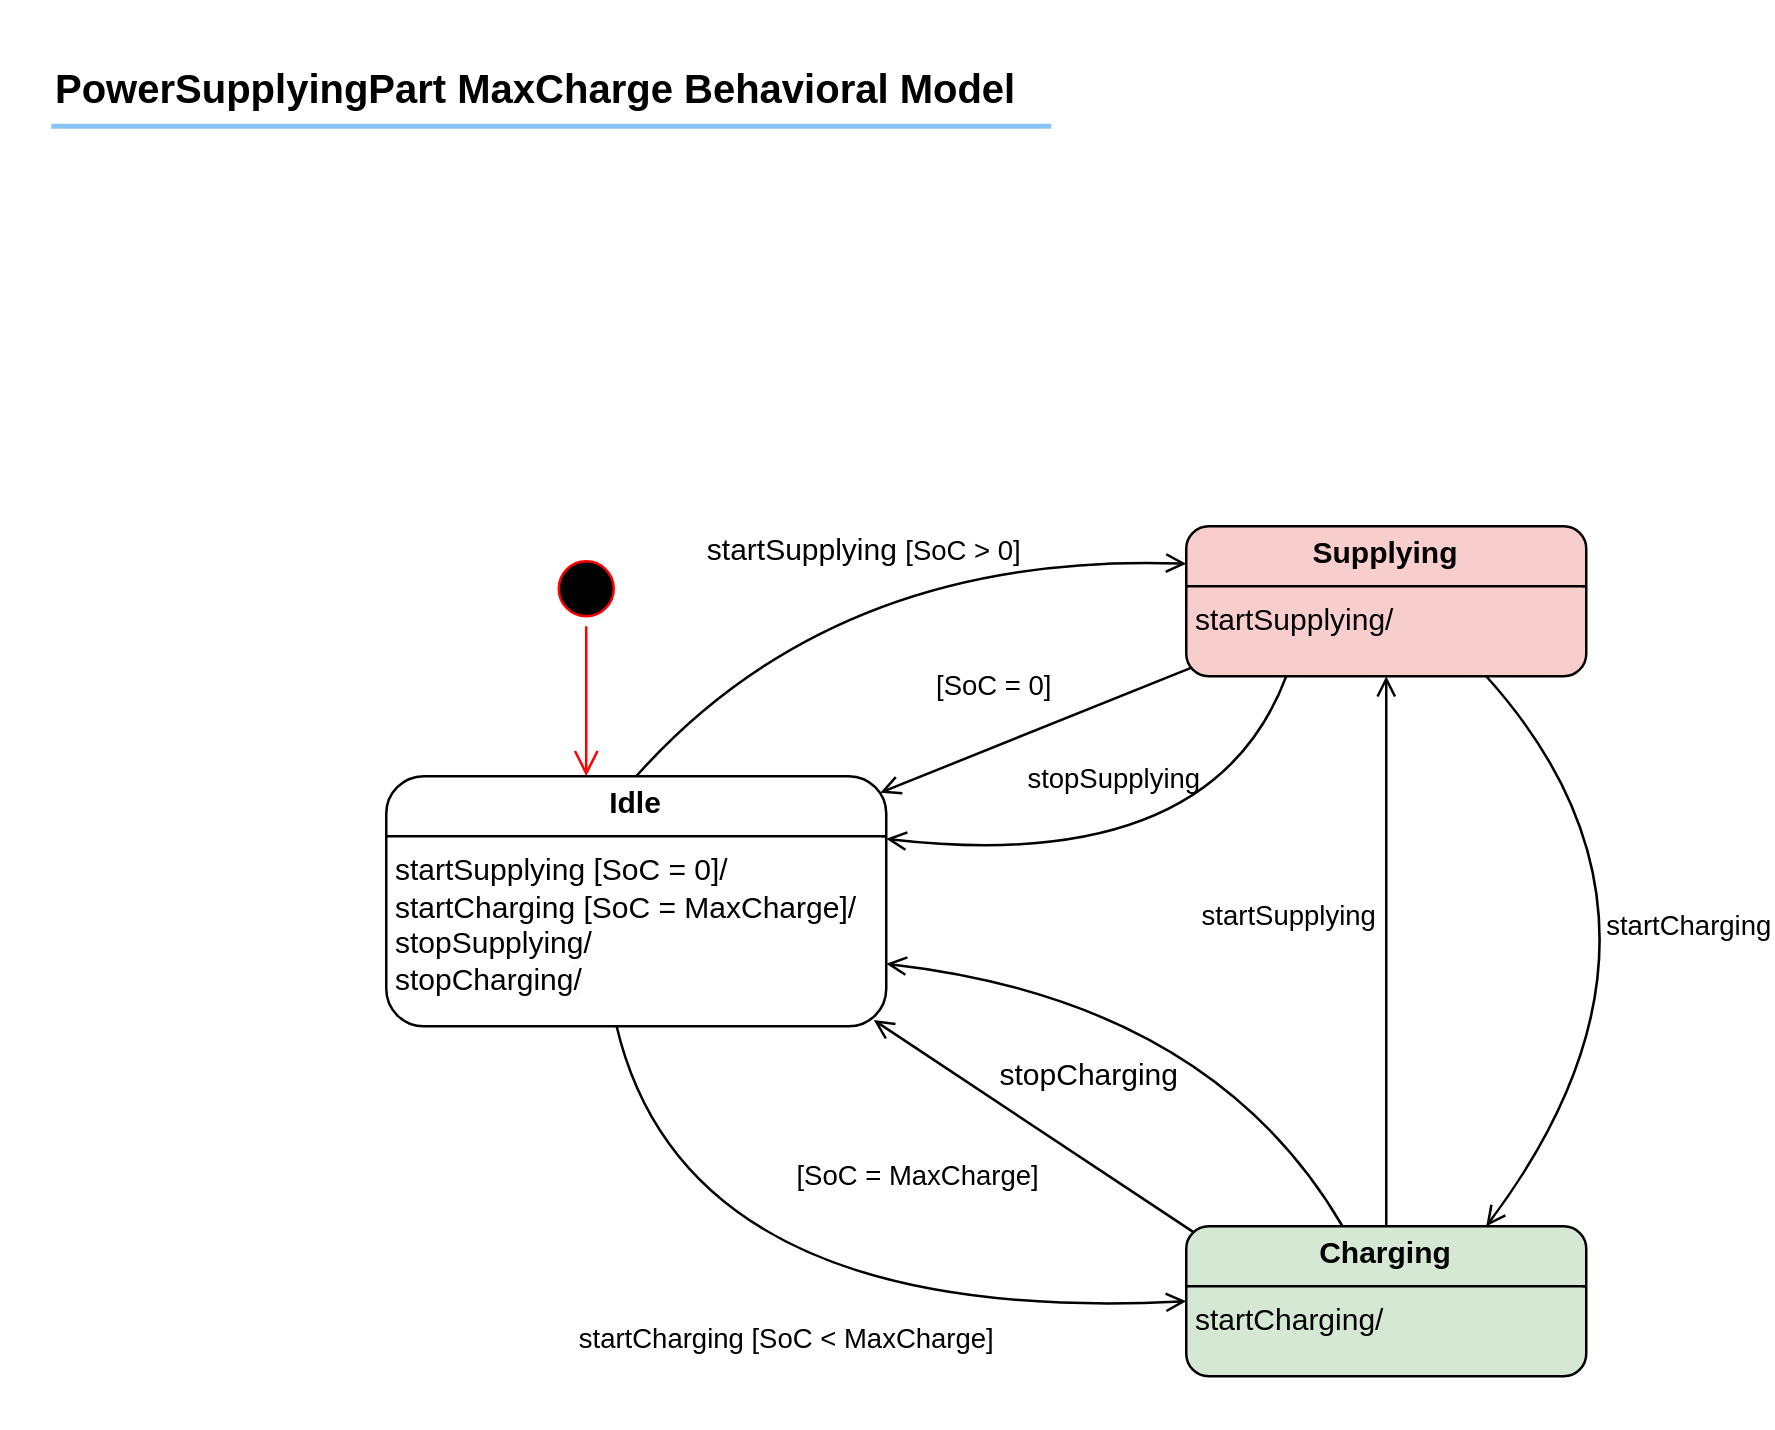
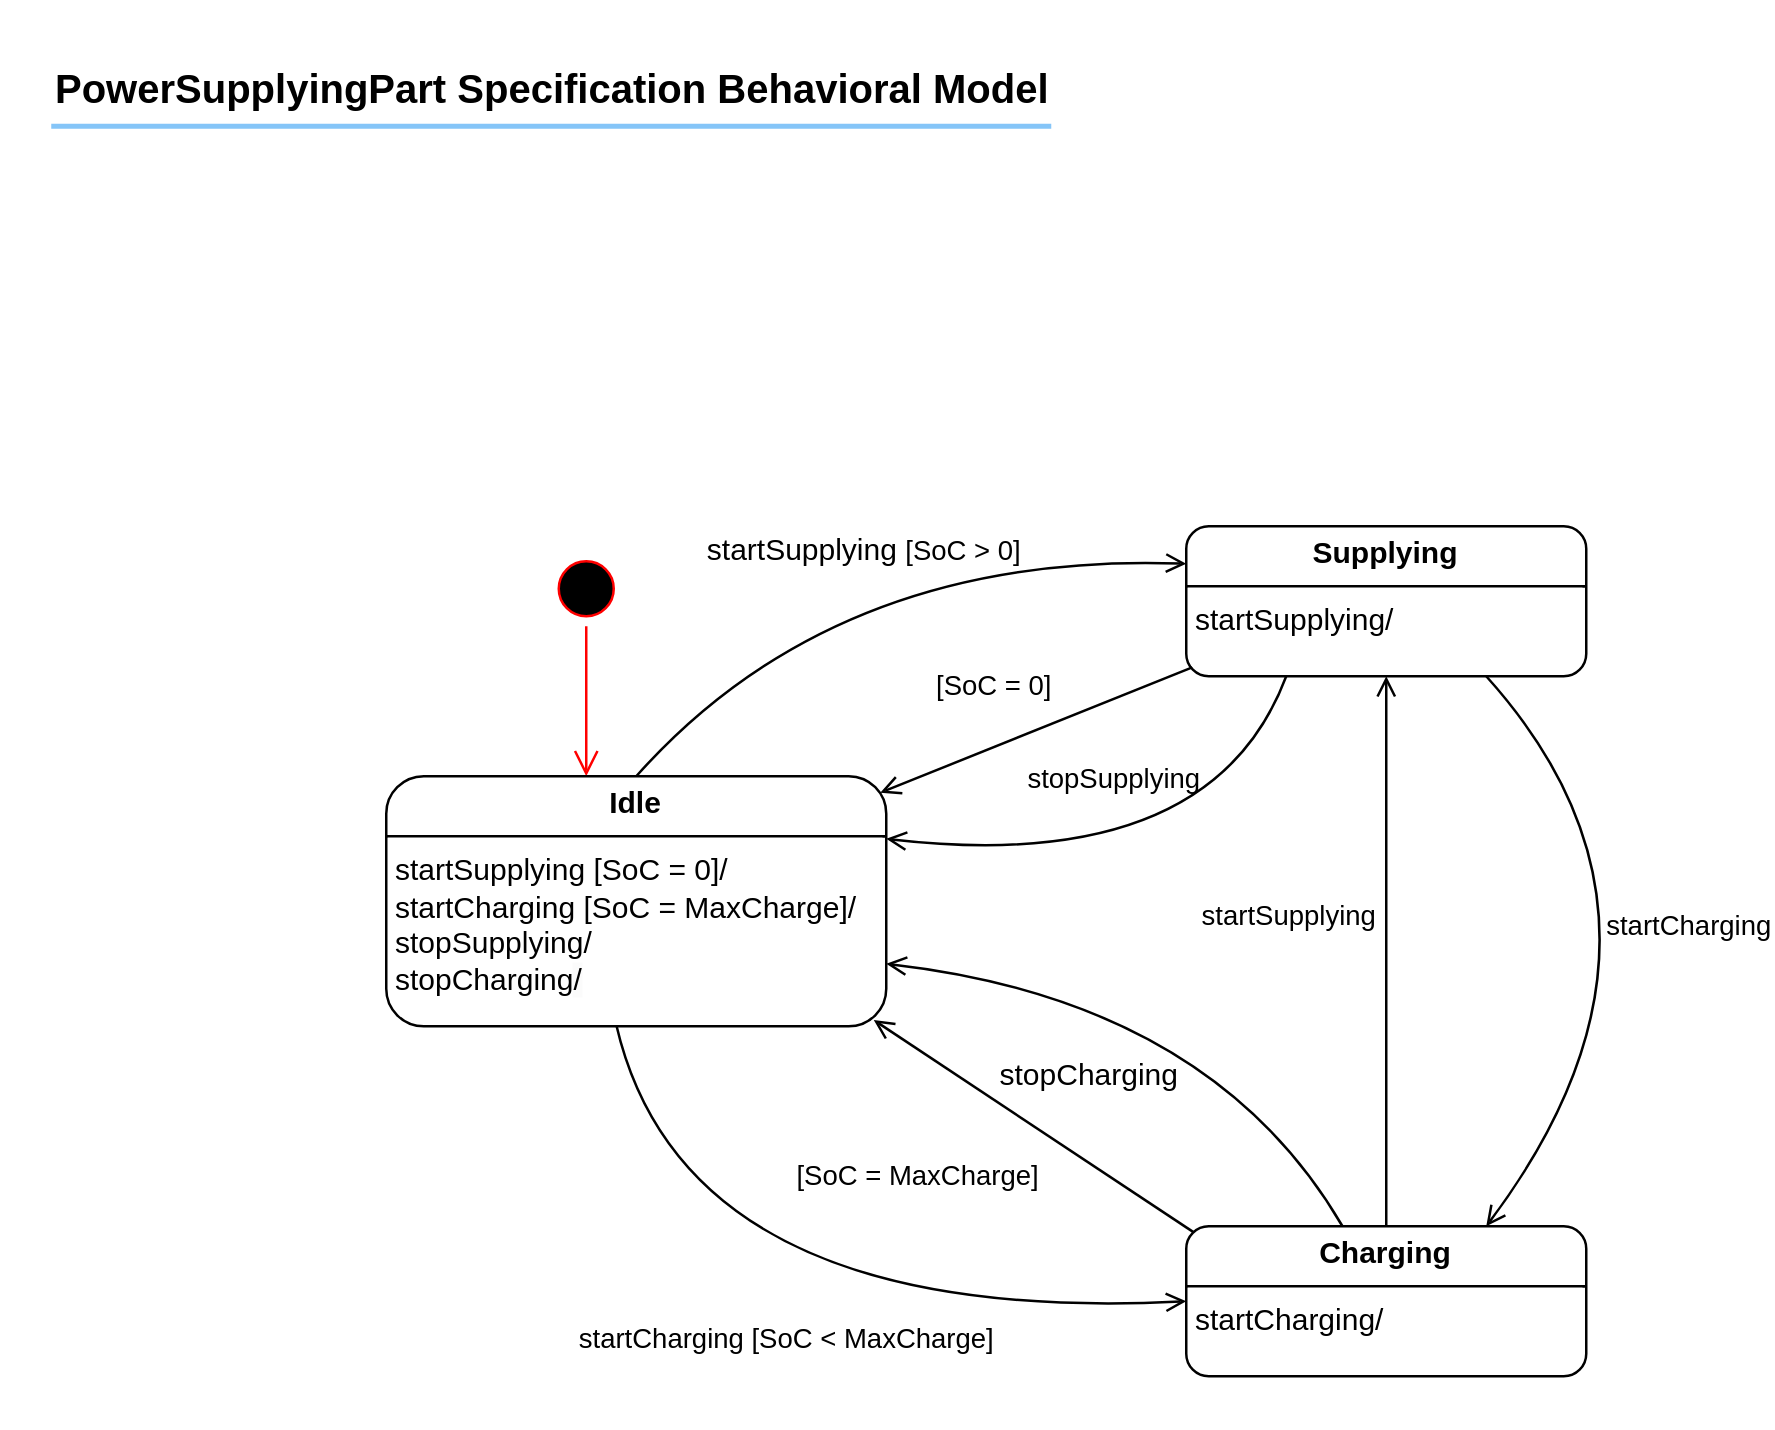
(519, 89) -> (548, 89)
(1386, 601) -> (1386, 601)
(1386, 1301) -> (1386, 1301)
